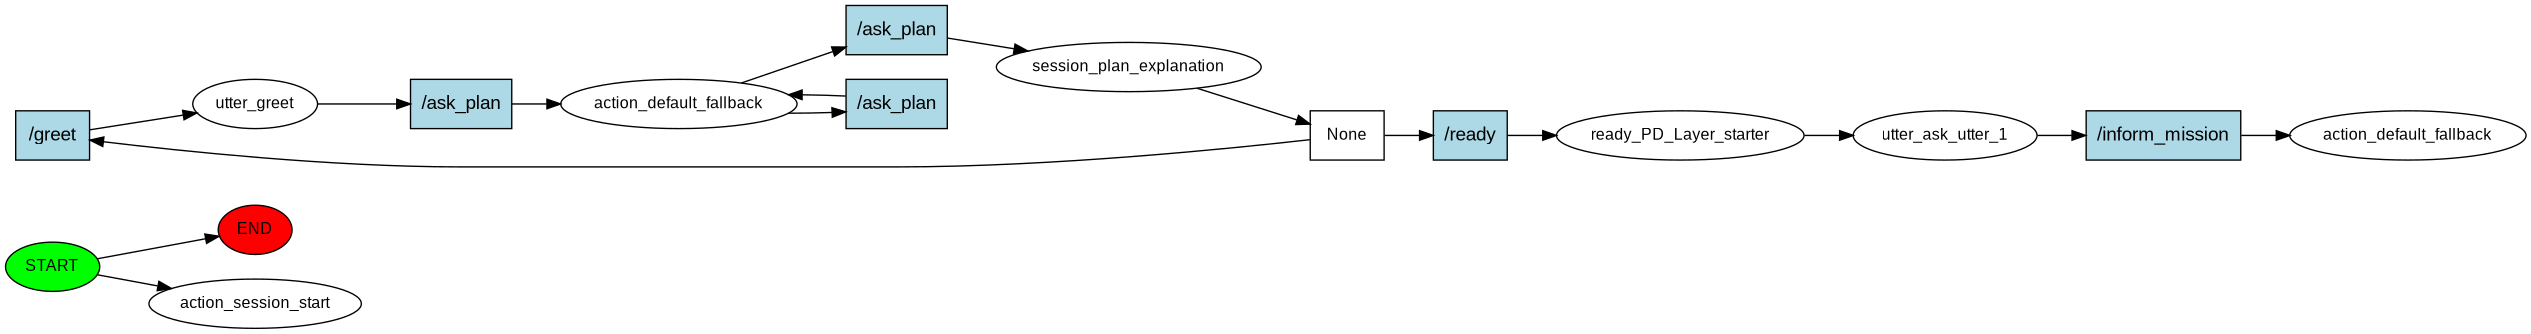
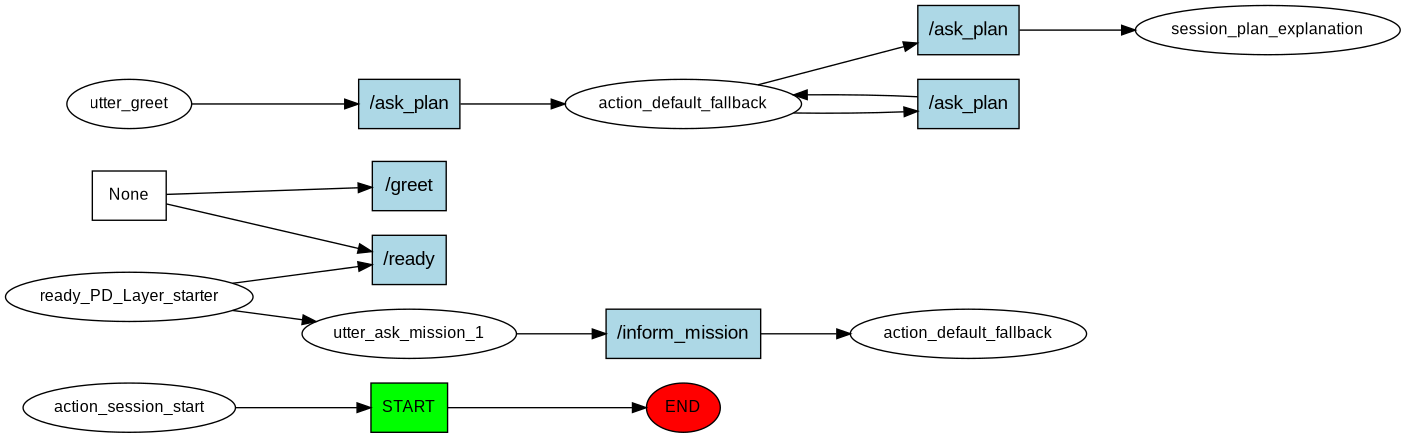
(1247, 104) -> none
(136, 122) -> none
(1525, 135) -> (296, 275)
(1945, 135) -> (409, 334)
(53, 267) -> (409, 408)
(127, 280) -> (296, 408)
